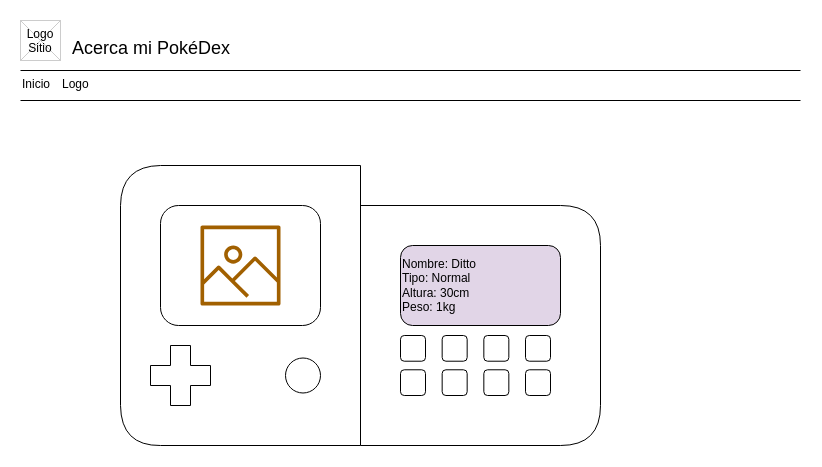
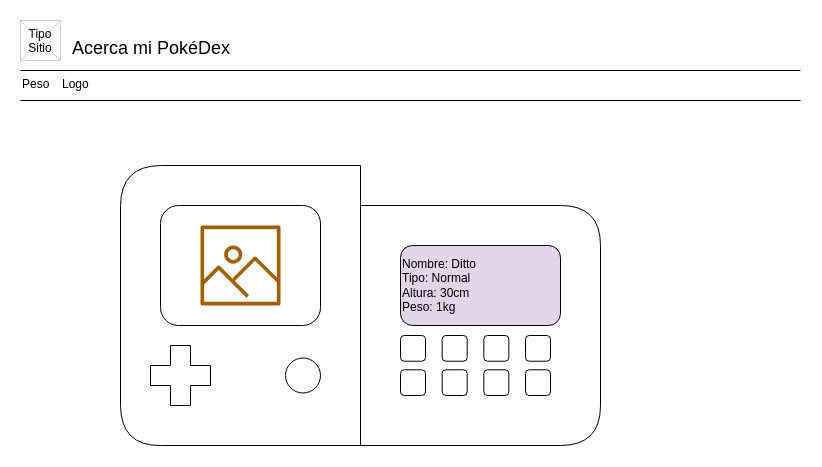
(40, 34) -> (40, 34)
(39, 84) -> (35, 84)
